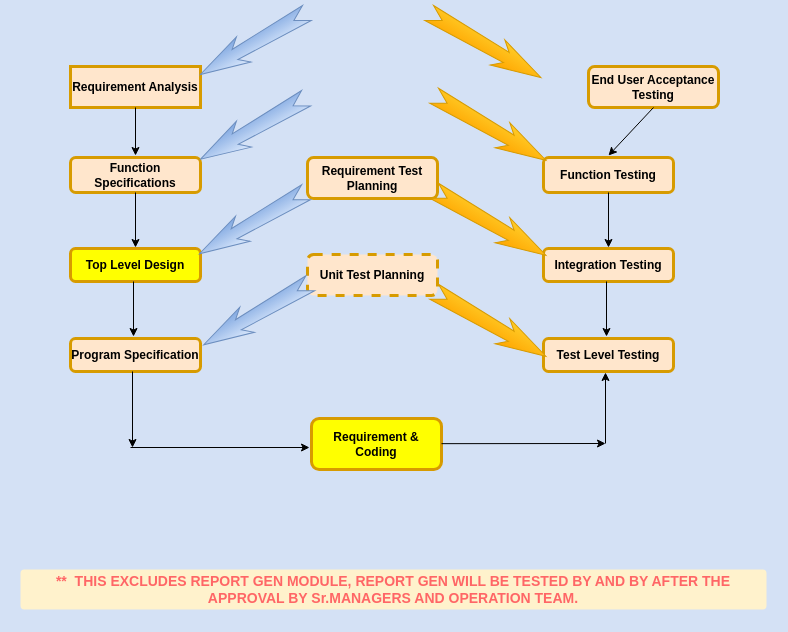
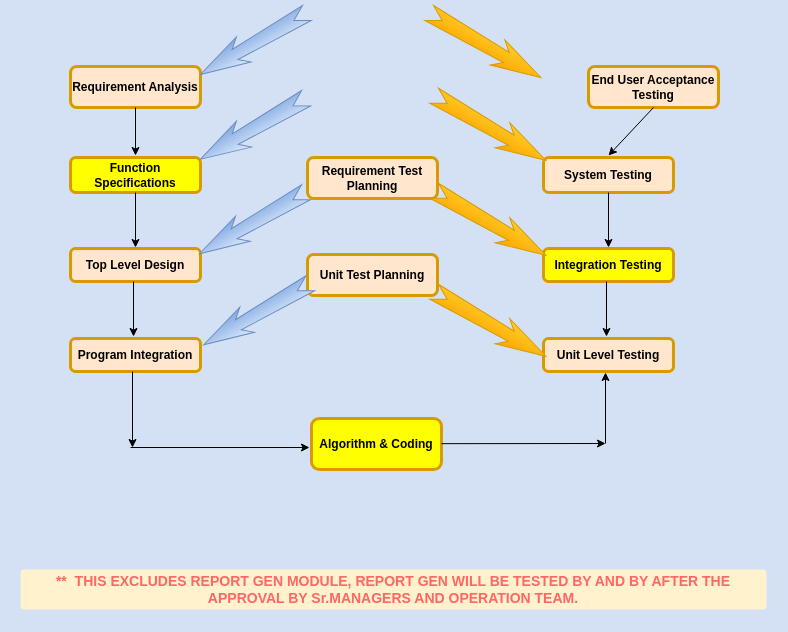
(136, 87) -> (136, 87)
(136, 175) -> (136, 175)
(609, 176) -> (609, 176)
(136, 265) -> (136, 265)
(609, 265) -> (609, 265)
(373, 275) -> (373, 275)
(136, 356) -> (136, 356)
(609, 356) -> (609, 356)
(377, 445) -> (377, 445)
